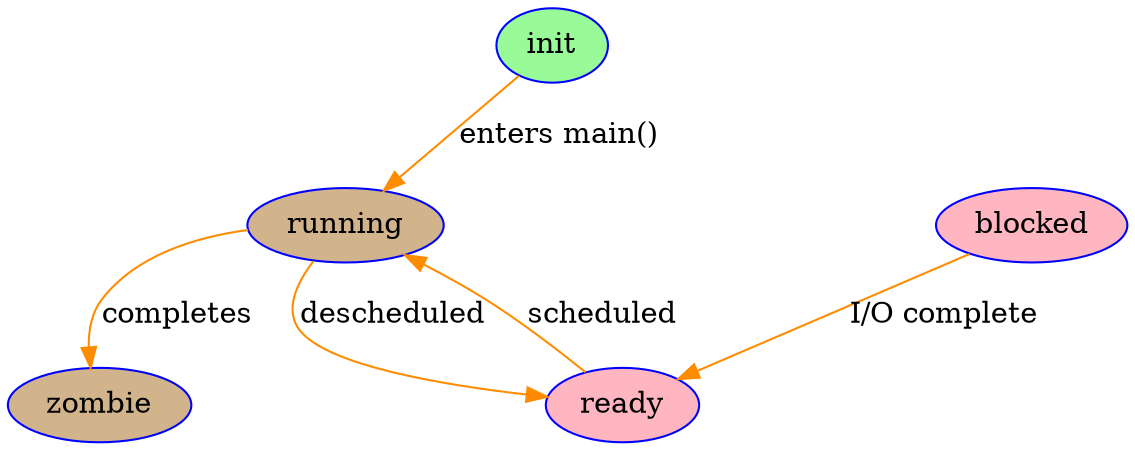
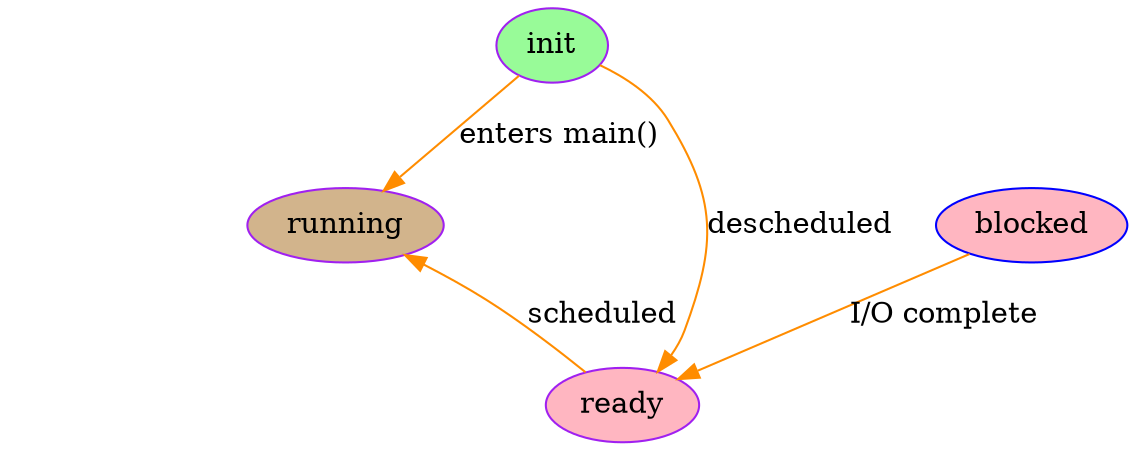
(552, 45) -> (552, 45)
(346, 225) -> (346, 225)
(372, 367) -> (702, 193)
(100, 405) -> none
(622, 405) -> (622, 405)
